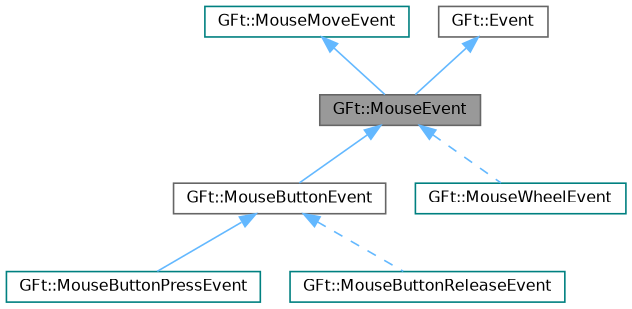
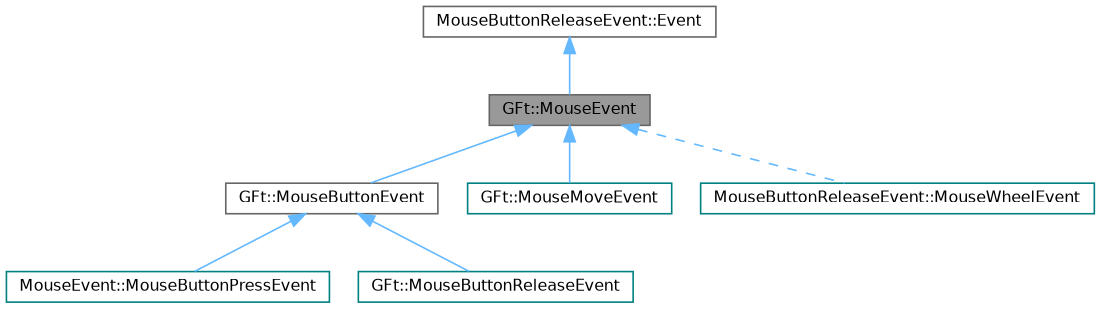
(493, 22) -> (570, 22)
(359, 71) -> (570, 163)
(521, 198) -> (897, 198)
(360, 247) -> (421, 246)
(133, 287) -> (168, 287)
